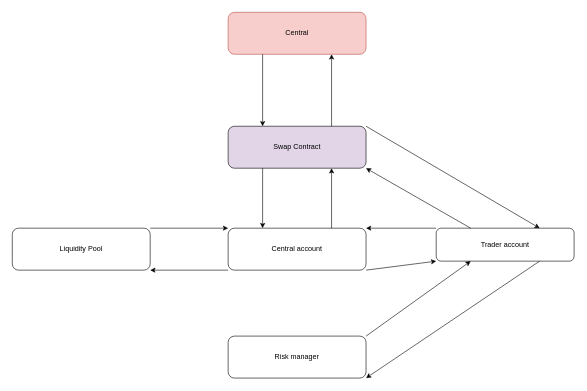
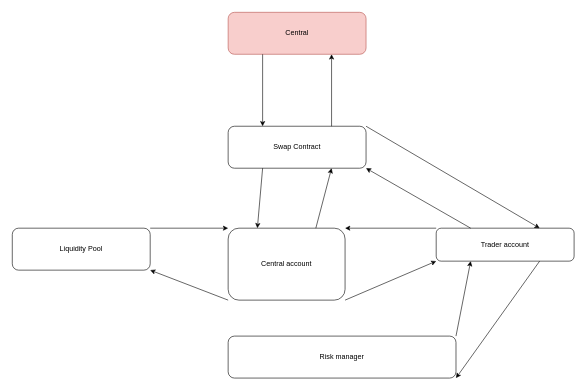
(297, 147) -> (297, 147)
(297, 249) -> (287, 264)
(297, 357) -> (342, 357)
